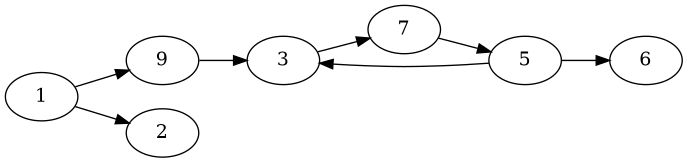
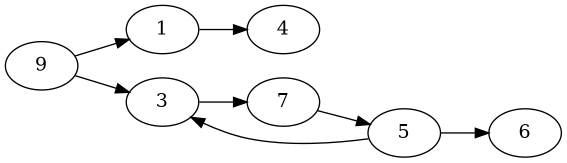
(96, 81) -> (96, 50)
(163, 133) -> (283, 30)
